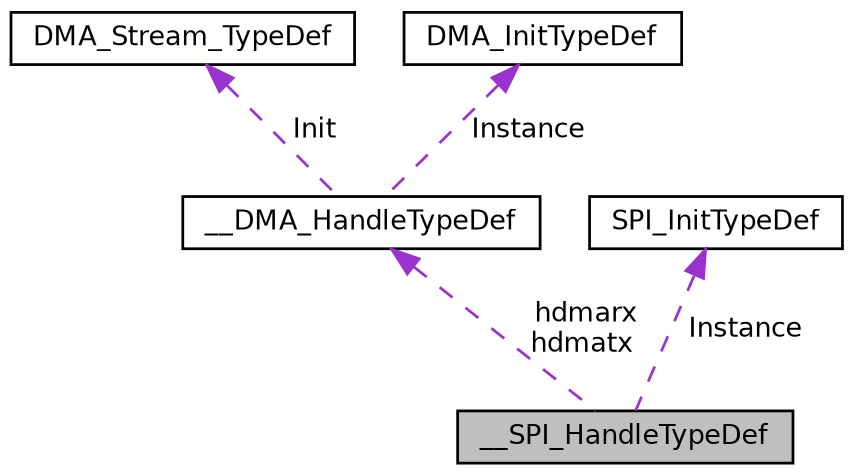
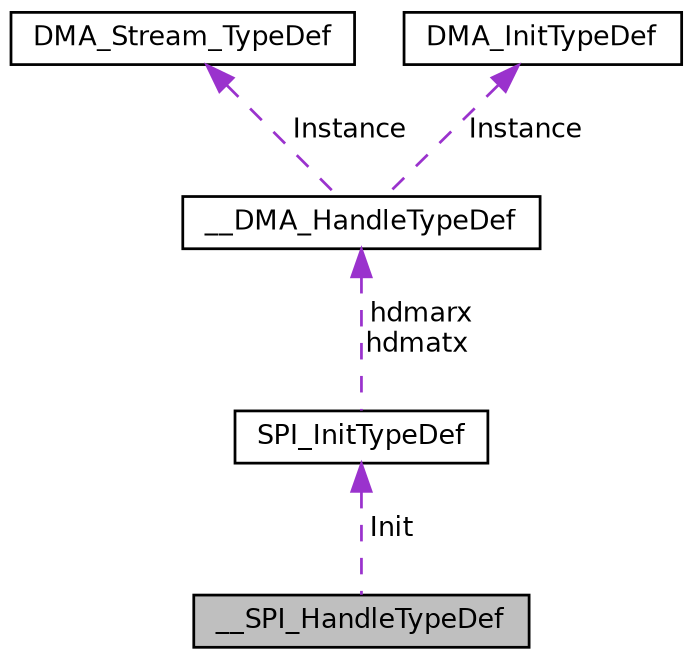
(311, 131) -> (346, 131)
(742, 330) -> (388, 529)
(505, 339) -> (361, 344)
